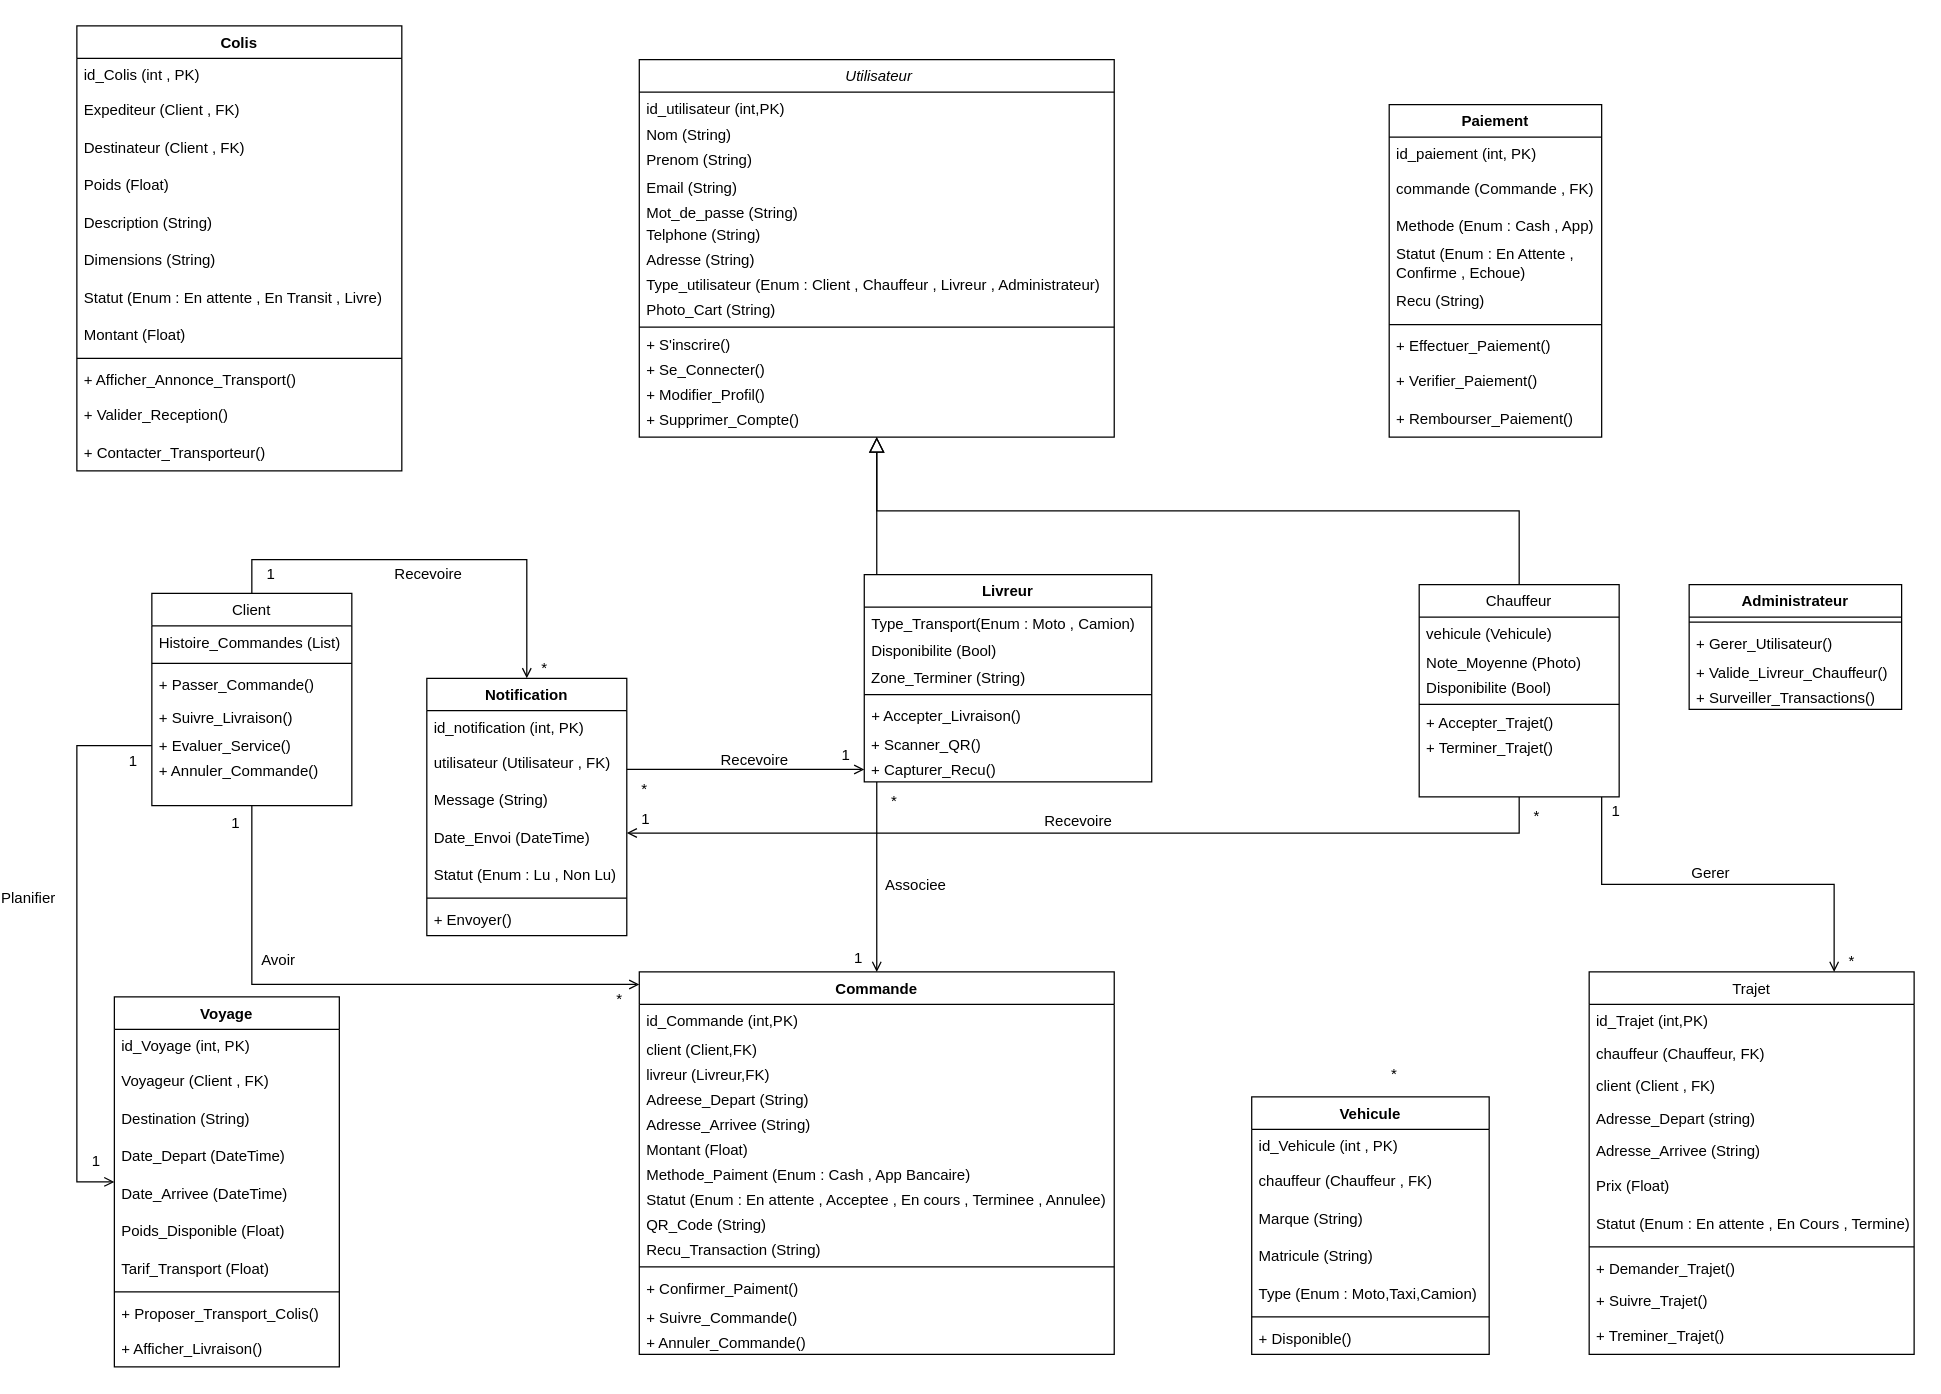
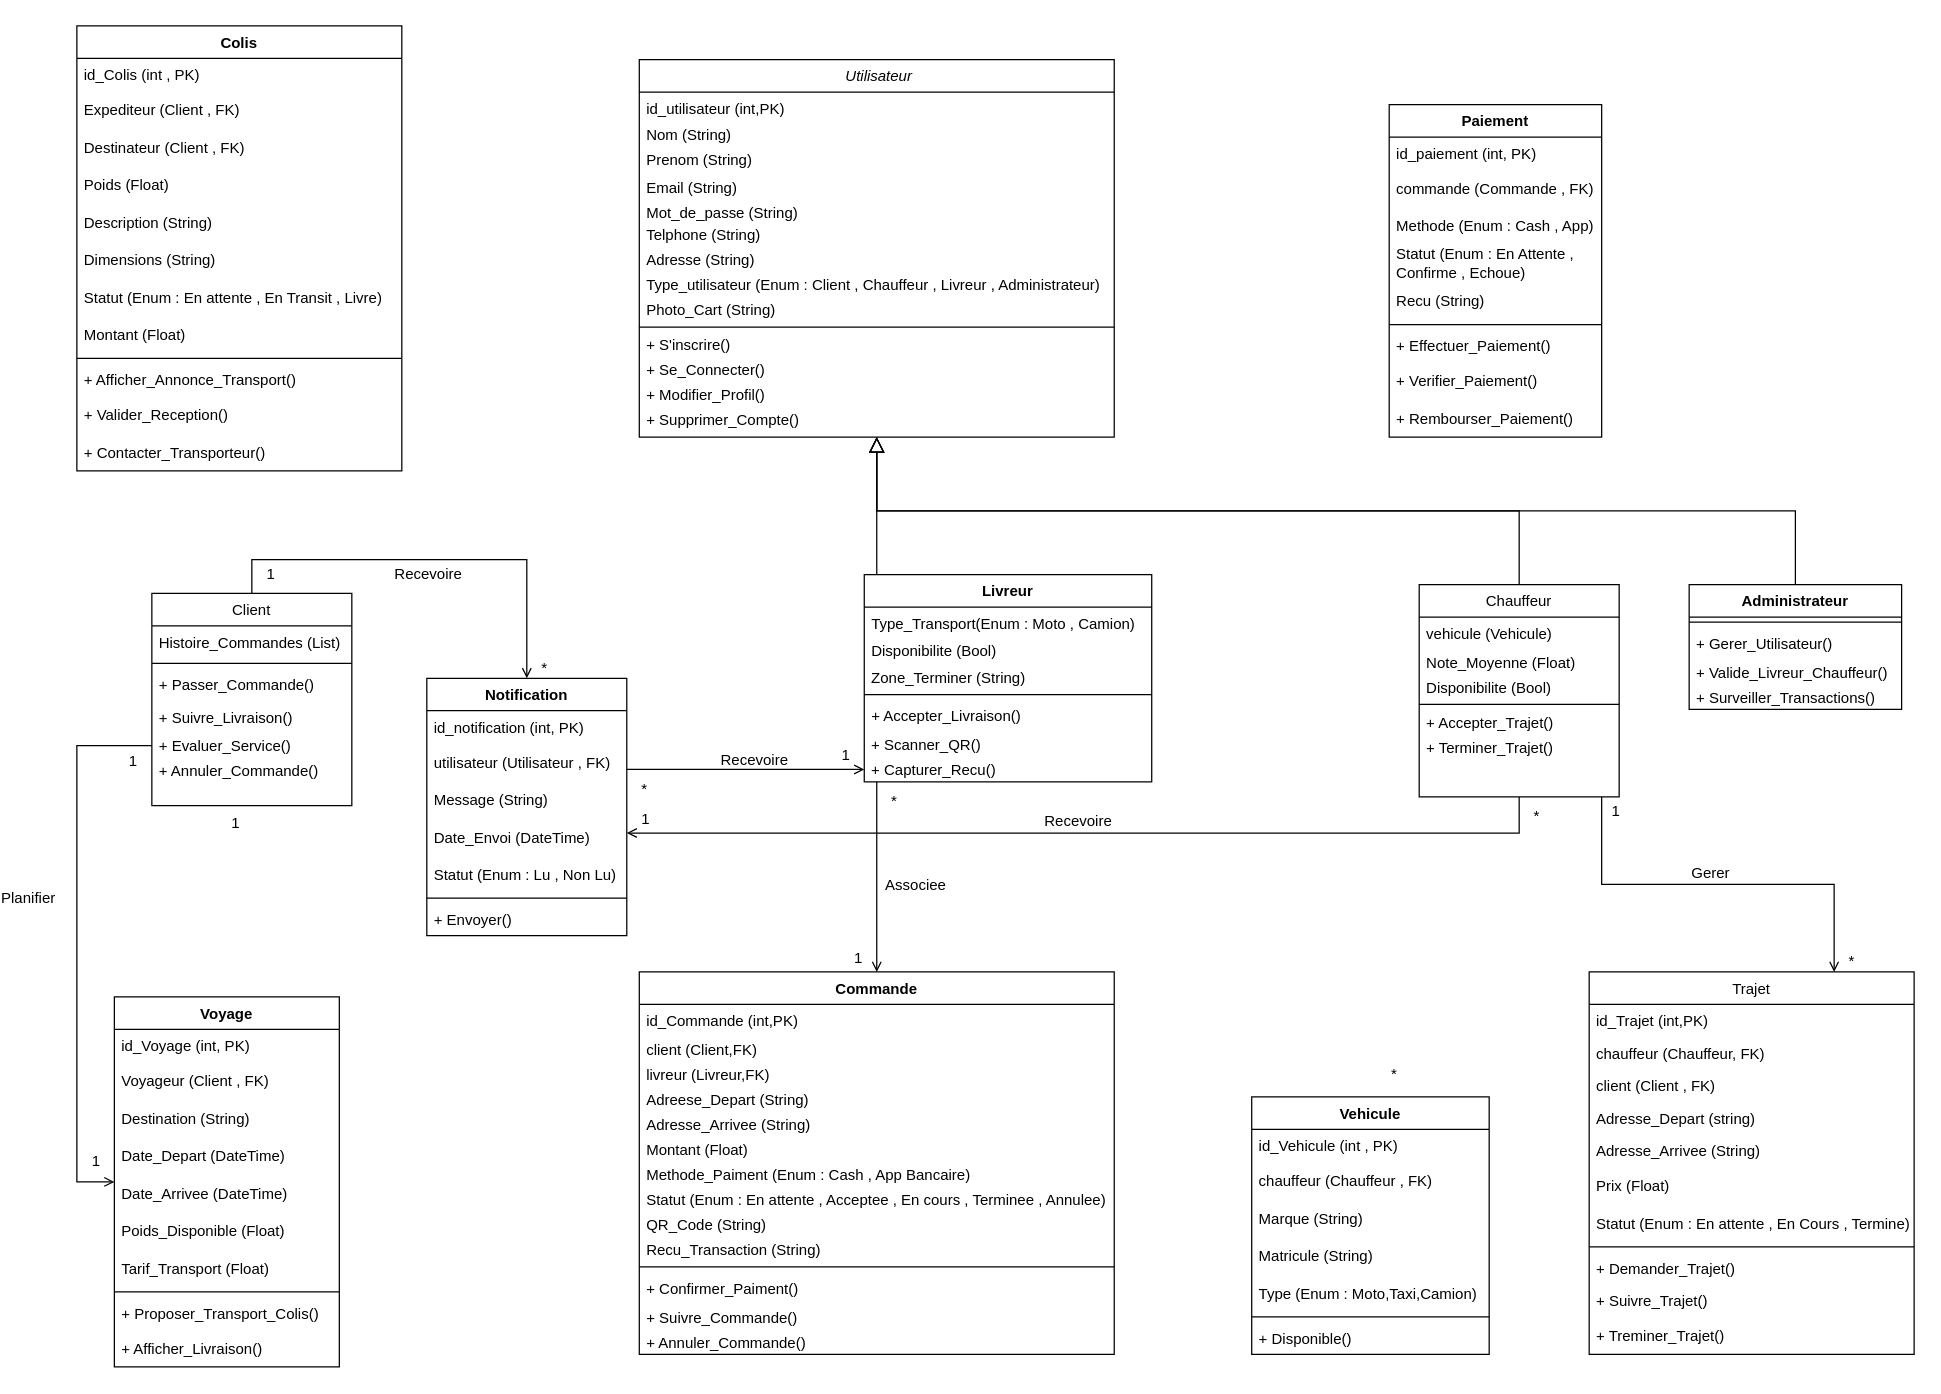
none -> (1696, 511)
(1508, 663) -> (1506, 663)
(356, 984) -> none
